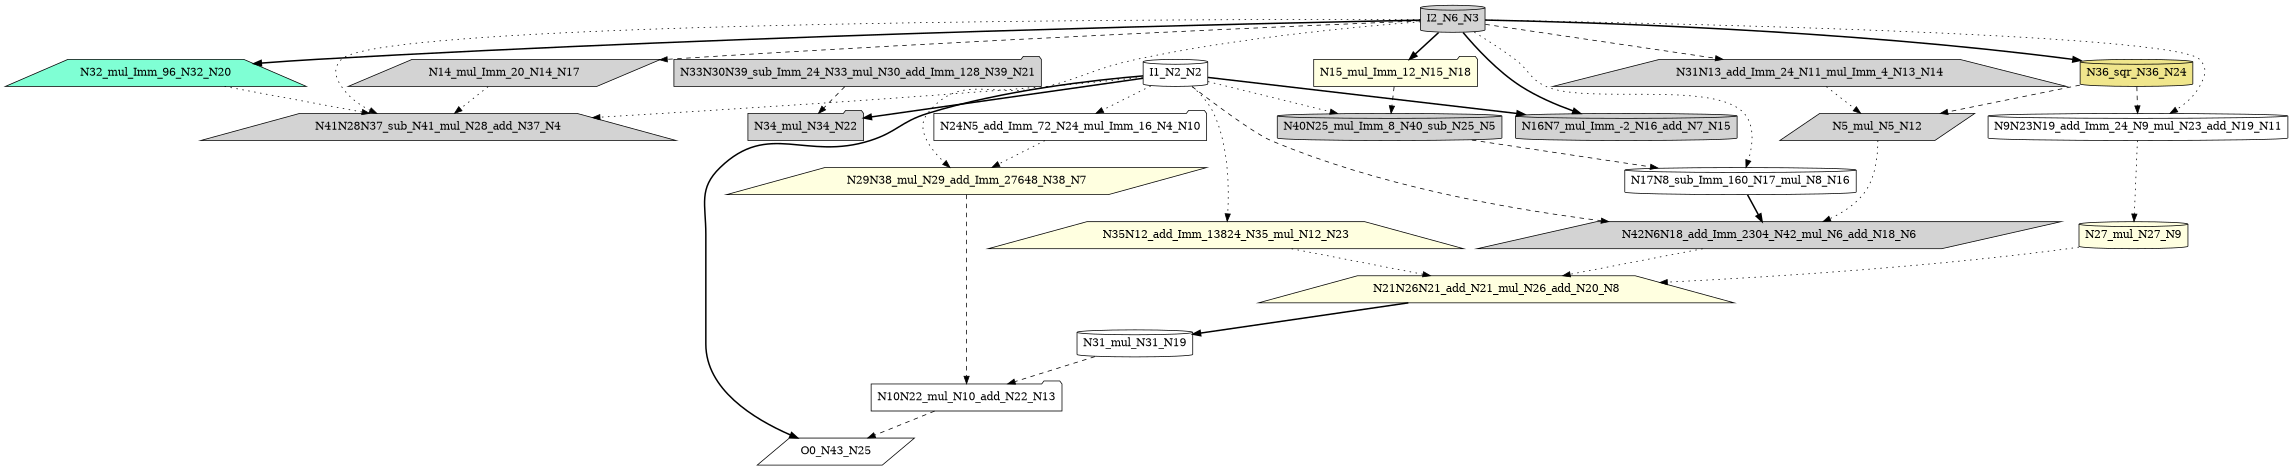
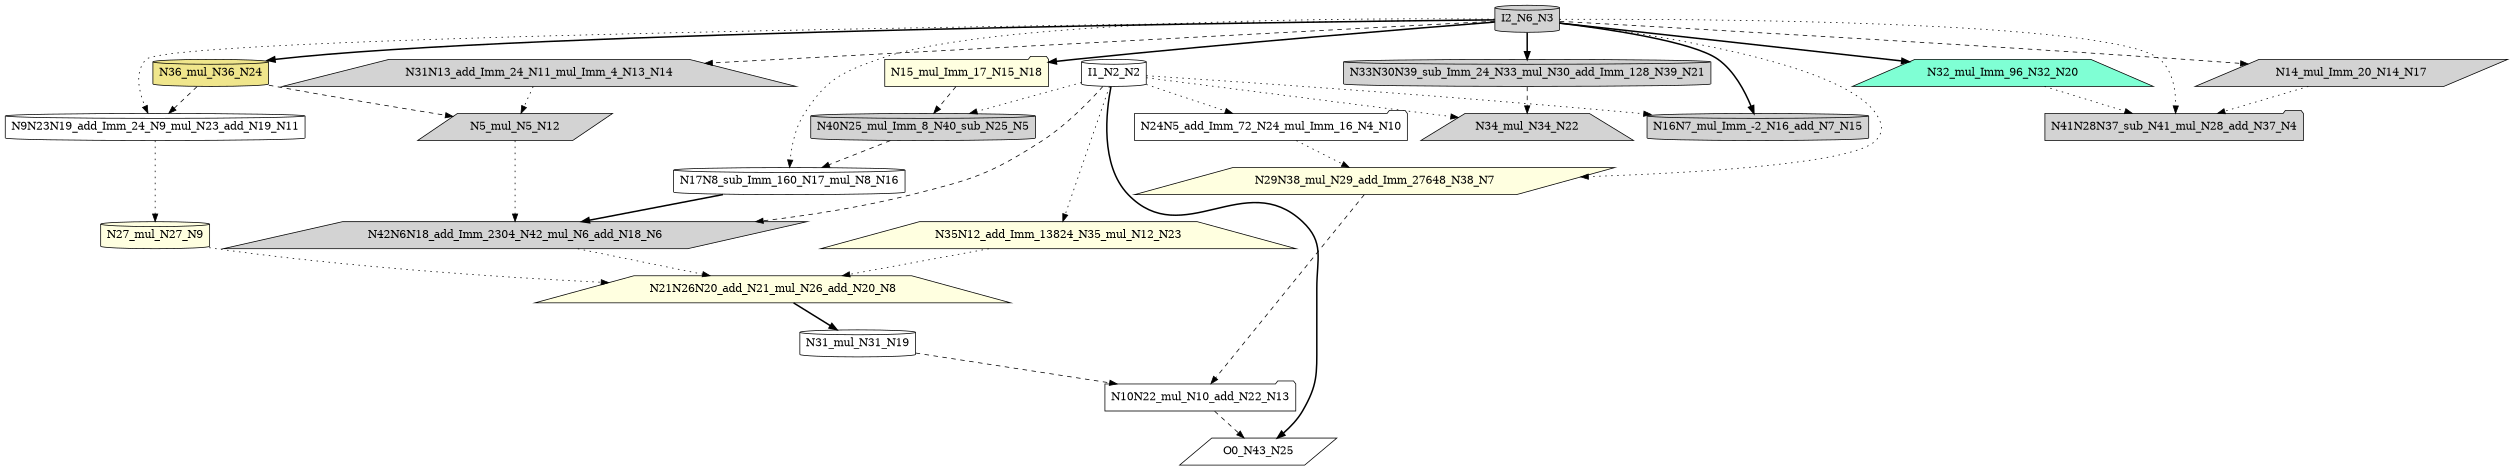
none -> (1527, 42)
(858, 73) -> (1527, 73)
(1396, 73) -> (967, 73)
(2136, 73) -> (211, 73)
(1041, 93) -> (1299, 97)
(1362, 95) -> (1395, 93)
(872, 100) -> none
(438, 127) -> (2174, 127)
(806, 127) -> (1527, 127)
(1496, 289) -> (773, 289)
